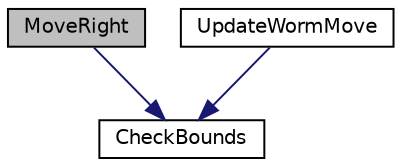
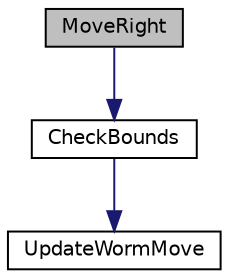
(242, 76) -> (114, 185)
